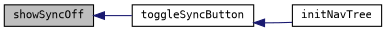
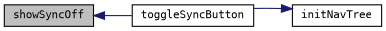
(278, 23) -> (268, 8)
